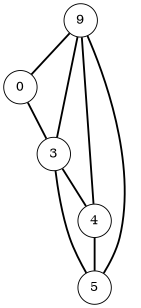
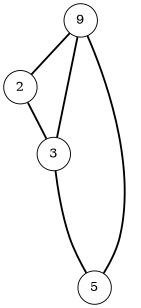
(20, 87) -> (20, 87)
(95, 221) -> none
